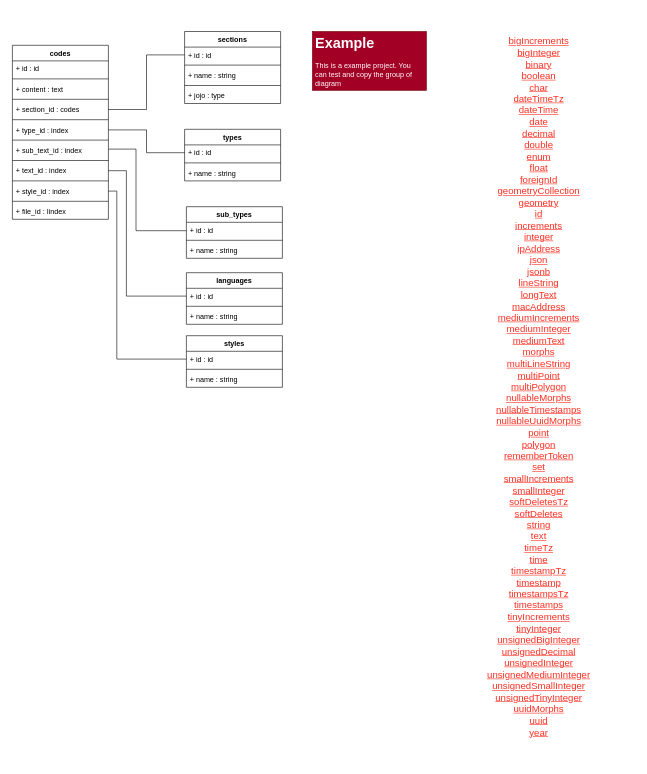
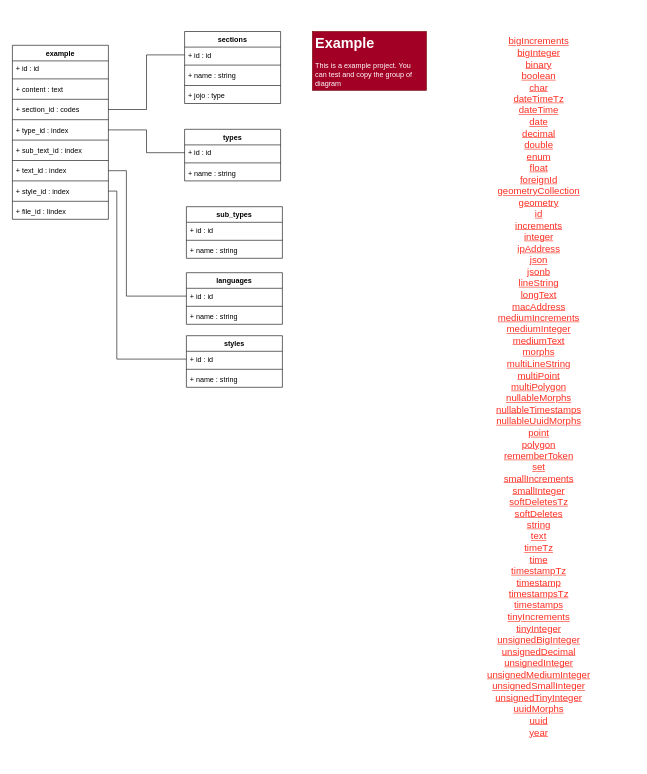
(60, 53) -> (60, 53)
(136, 201) -> none
